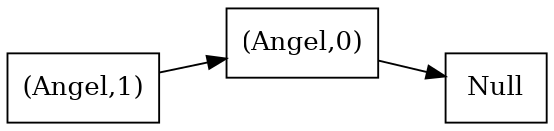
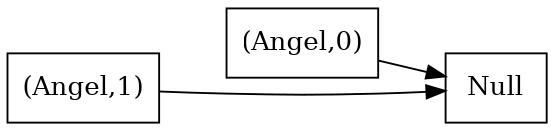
(183, 67) -> (293, 95)
